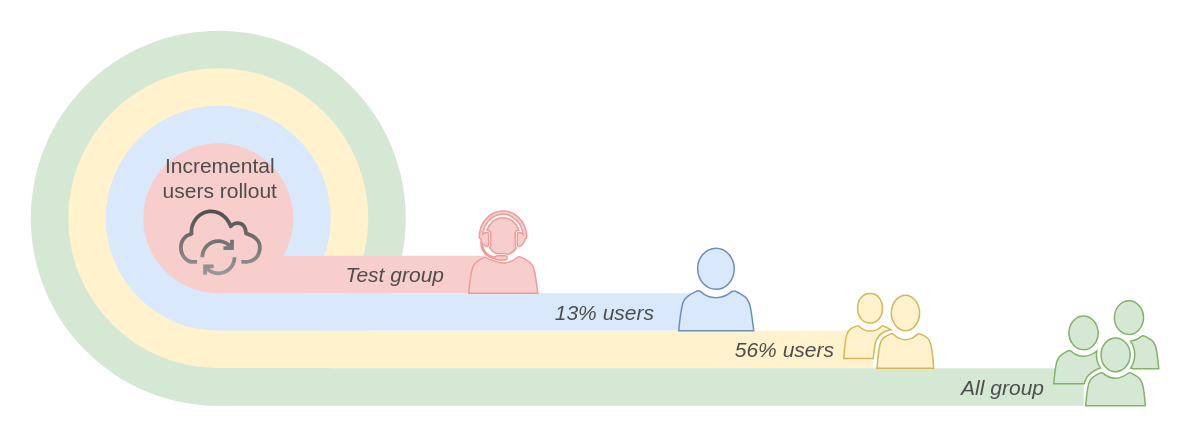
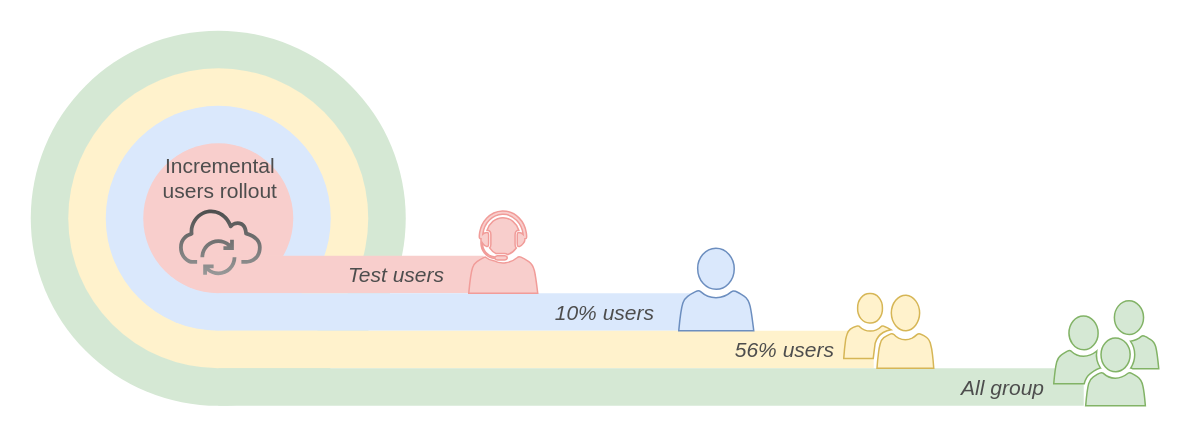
(389, 275) -> (389, 275)
(605, 313) -> (605, 313)
